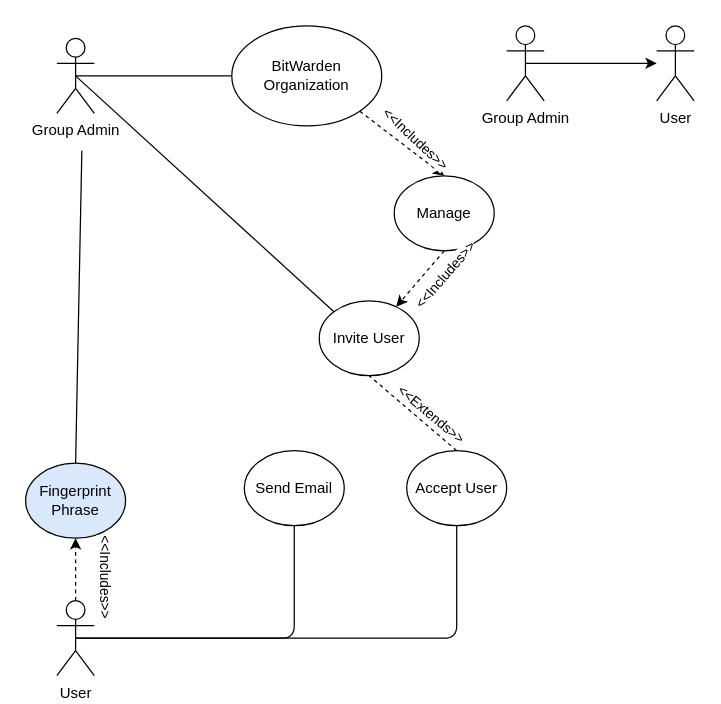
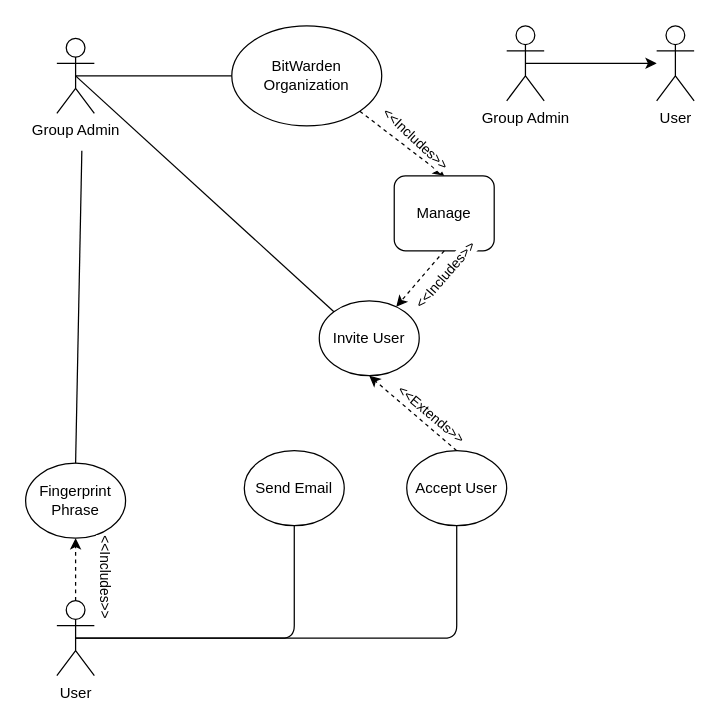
(444, 213) -> (444, 213)
(373, 379) -> (376, 381)
(76, 501) -> (76, 501)
